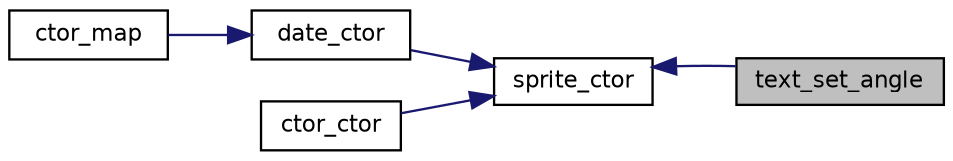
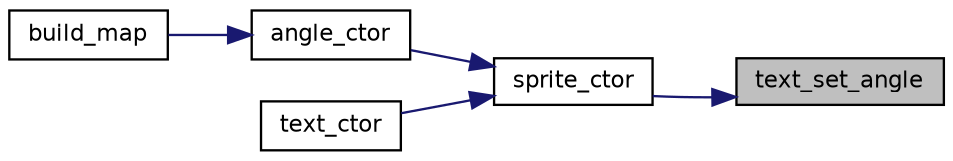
(89, 35) -> (89, 35)
(331, 35) -> (331, 35)
(706, 66) -> (682, 97)
(331, 126) -> (331, 126)
